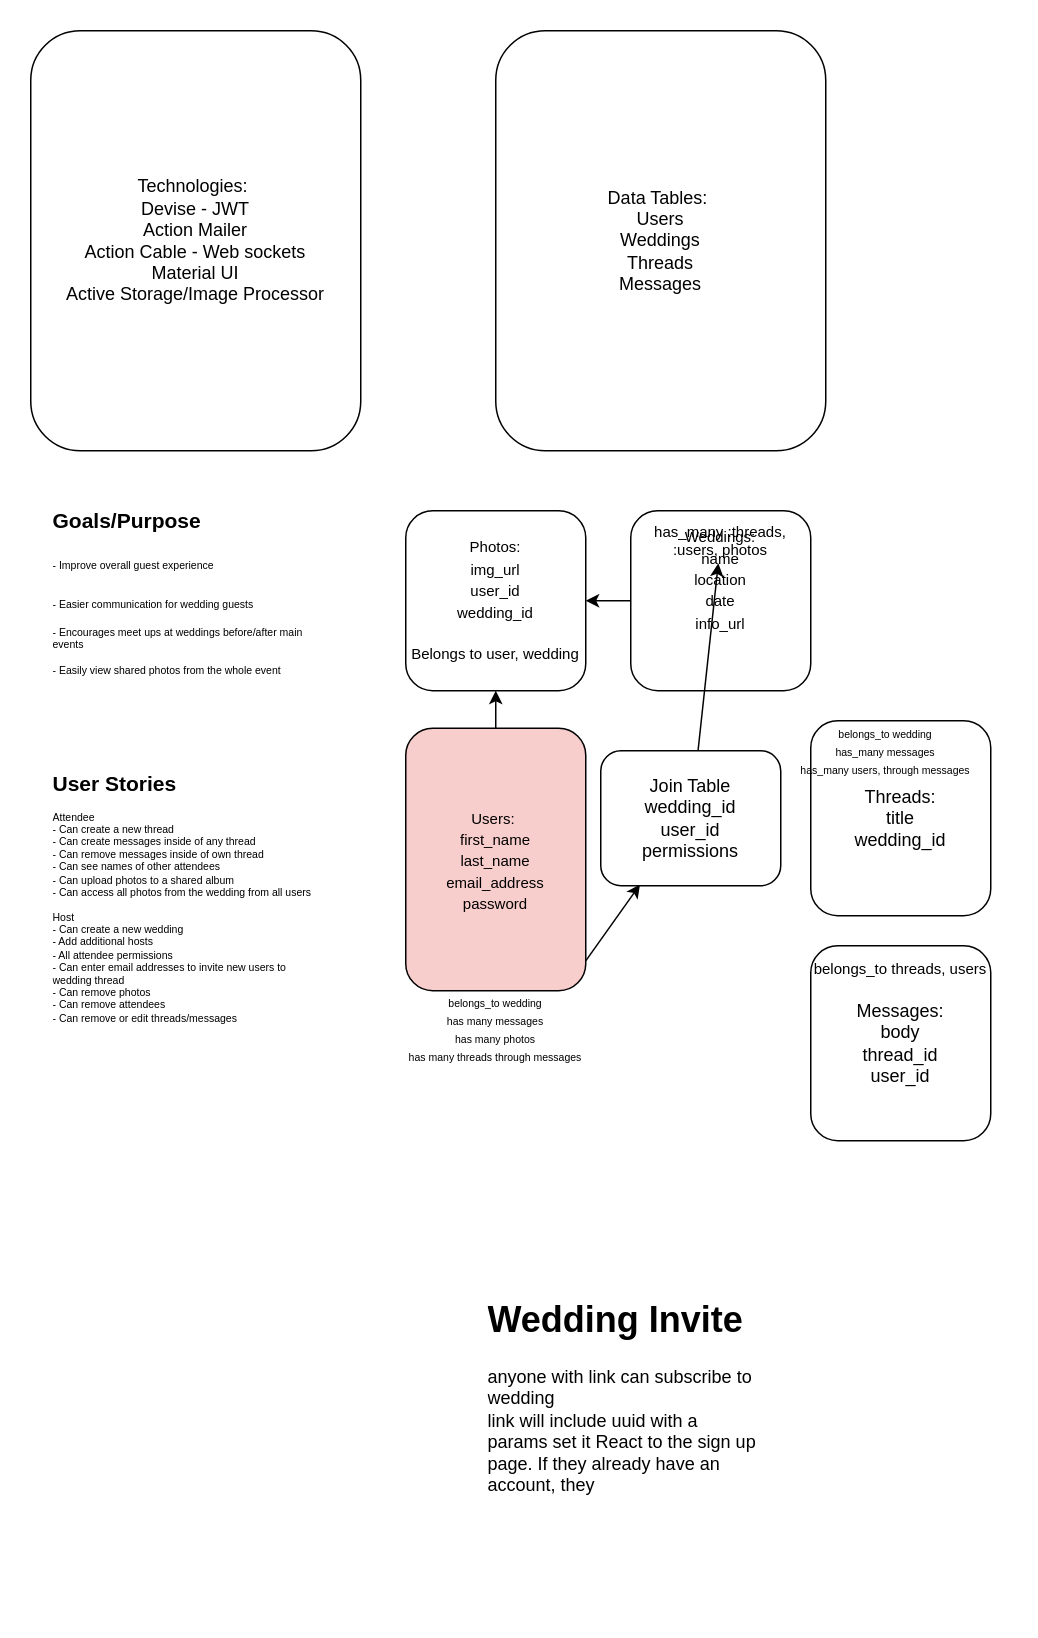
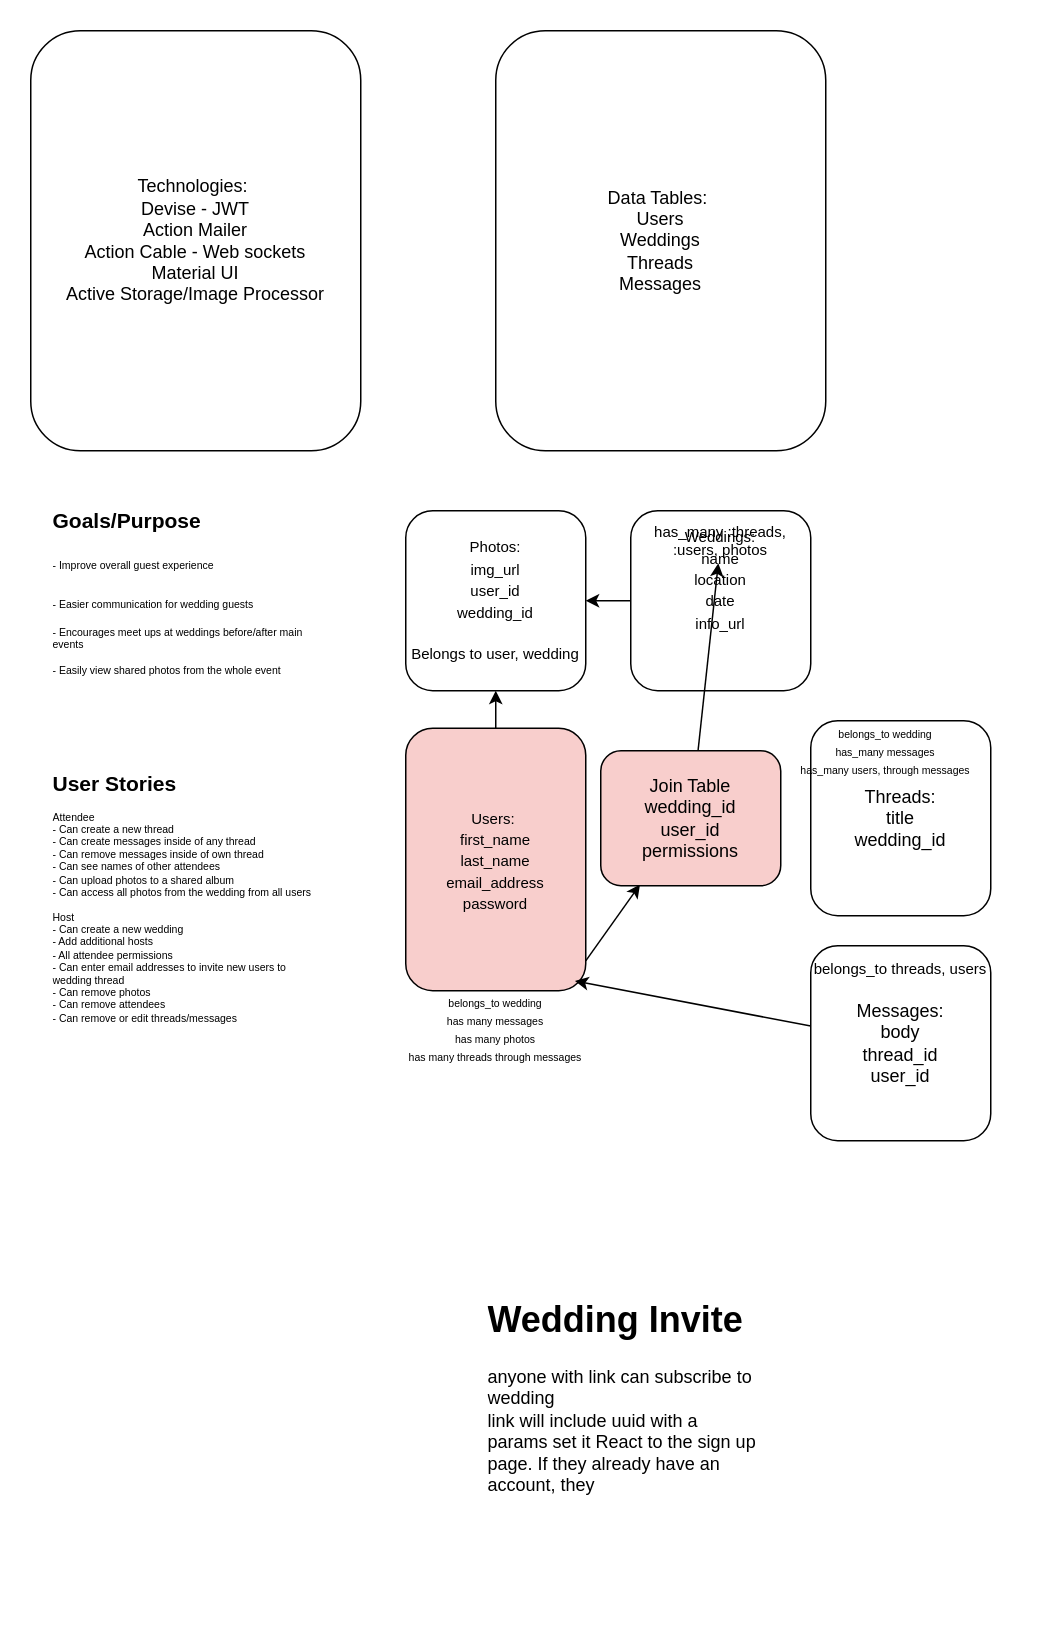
(691, 818) -> (691, 818)
none -> (698, 1004)
